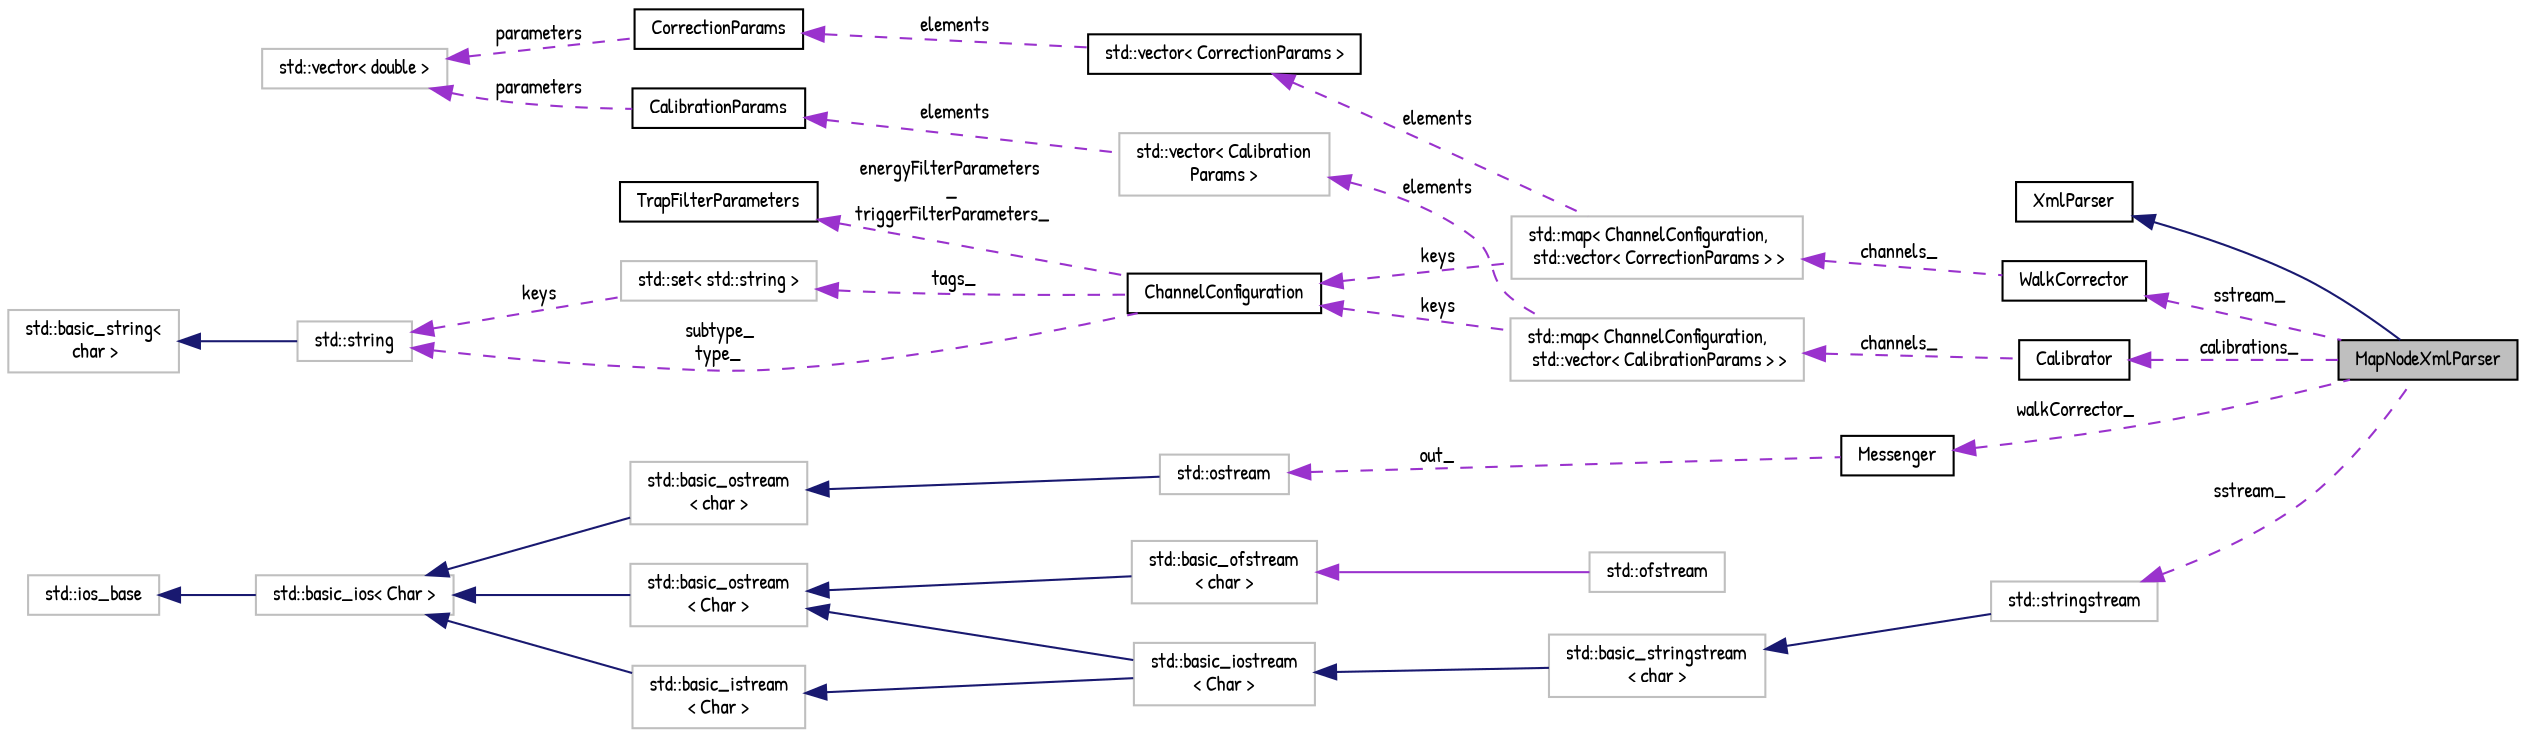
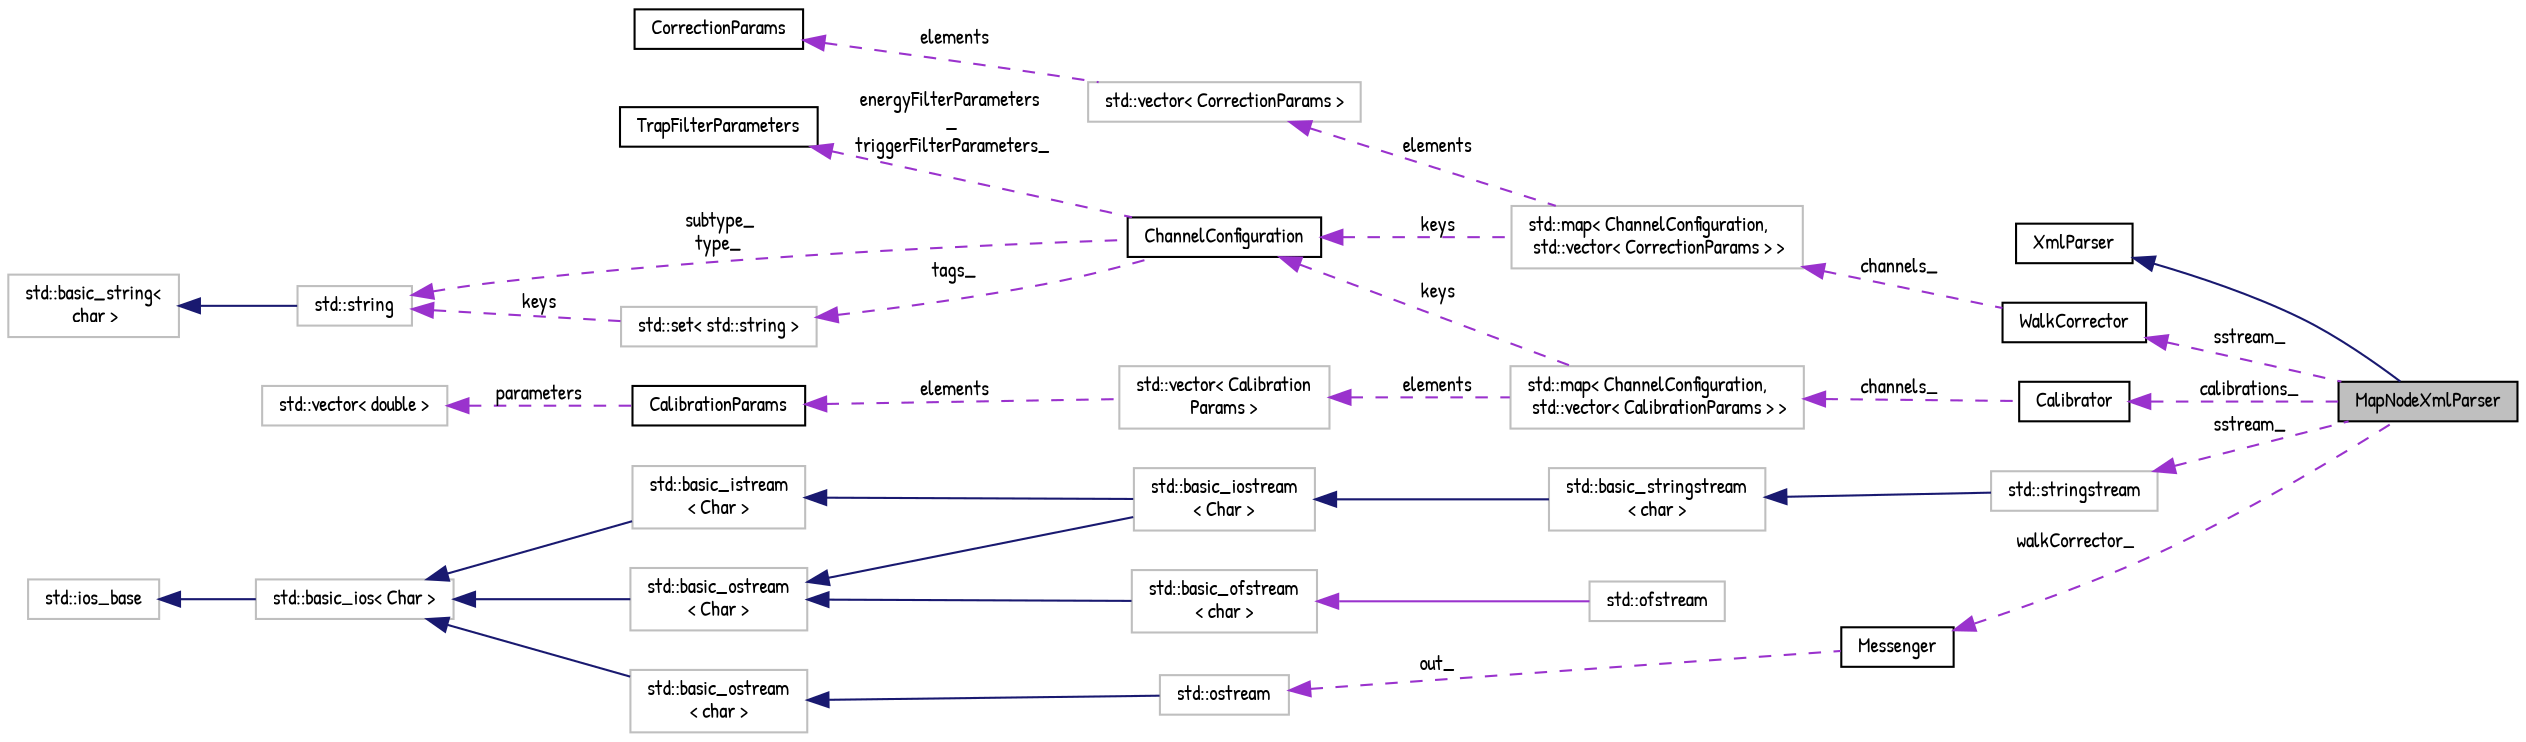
(551, 47) -> none
(1224, 54) -> (1224, 102)
